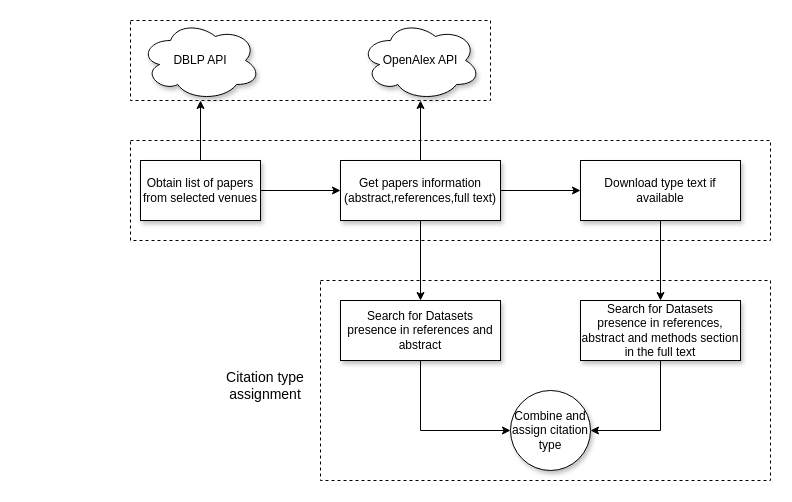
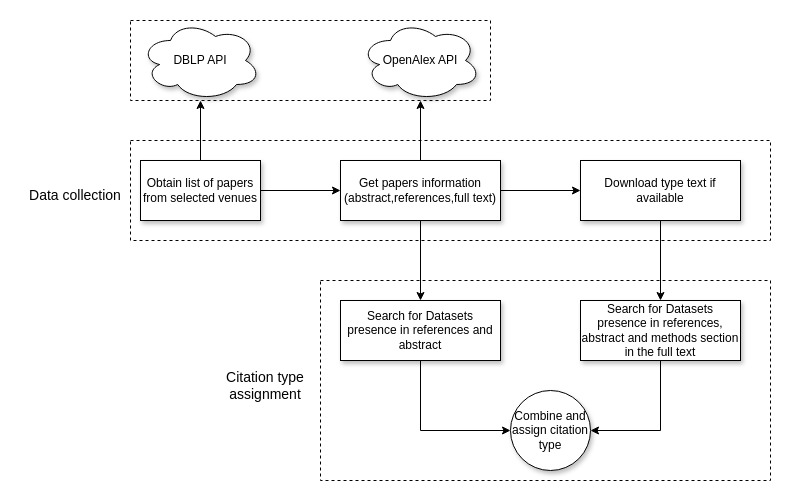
none -> (76, 196)
